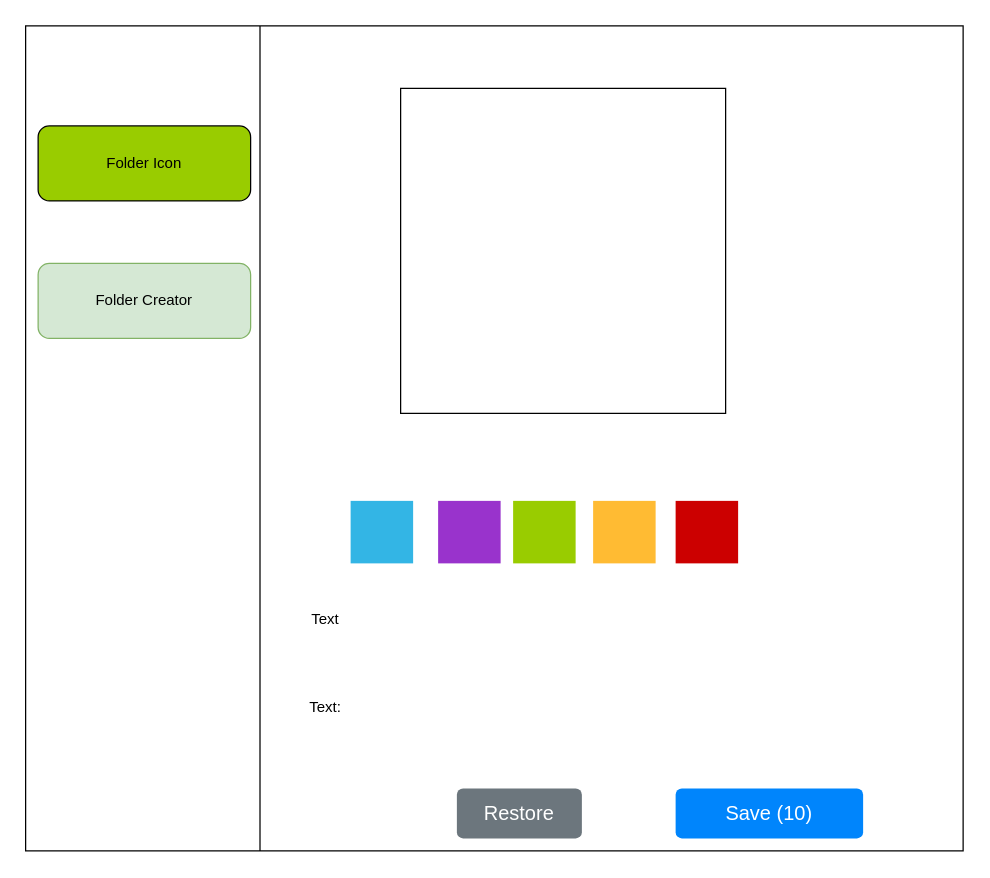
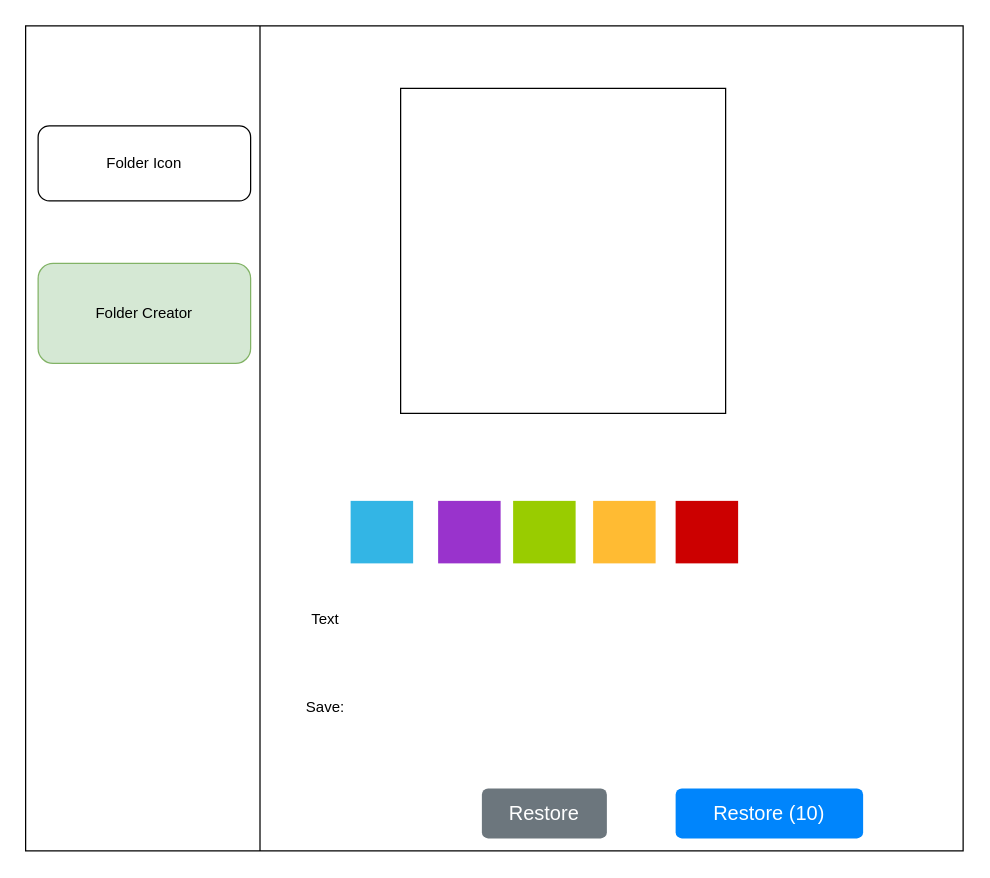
(144, 163) -> (144, 163)
(144, 301) -> (144, 313)
(326, 707) -> (326, 707)
(519, 813) -> (544, 813)
(769, 813) -> (769, 813)
